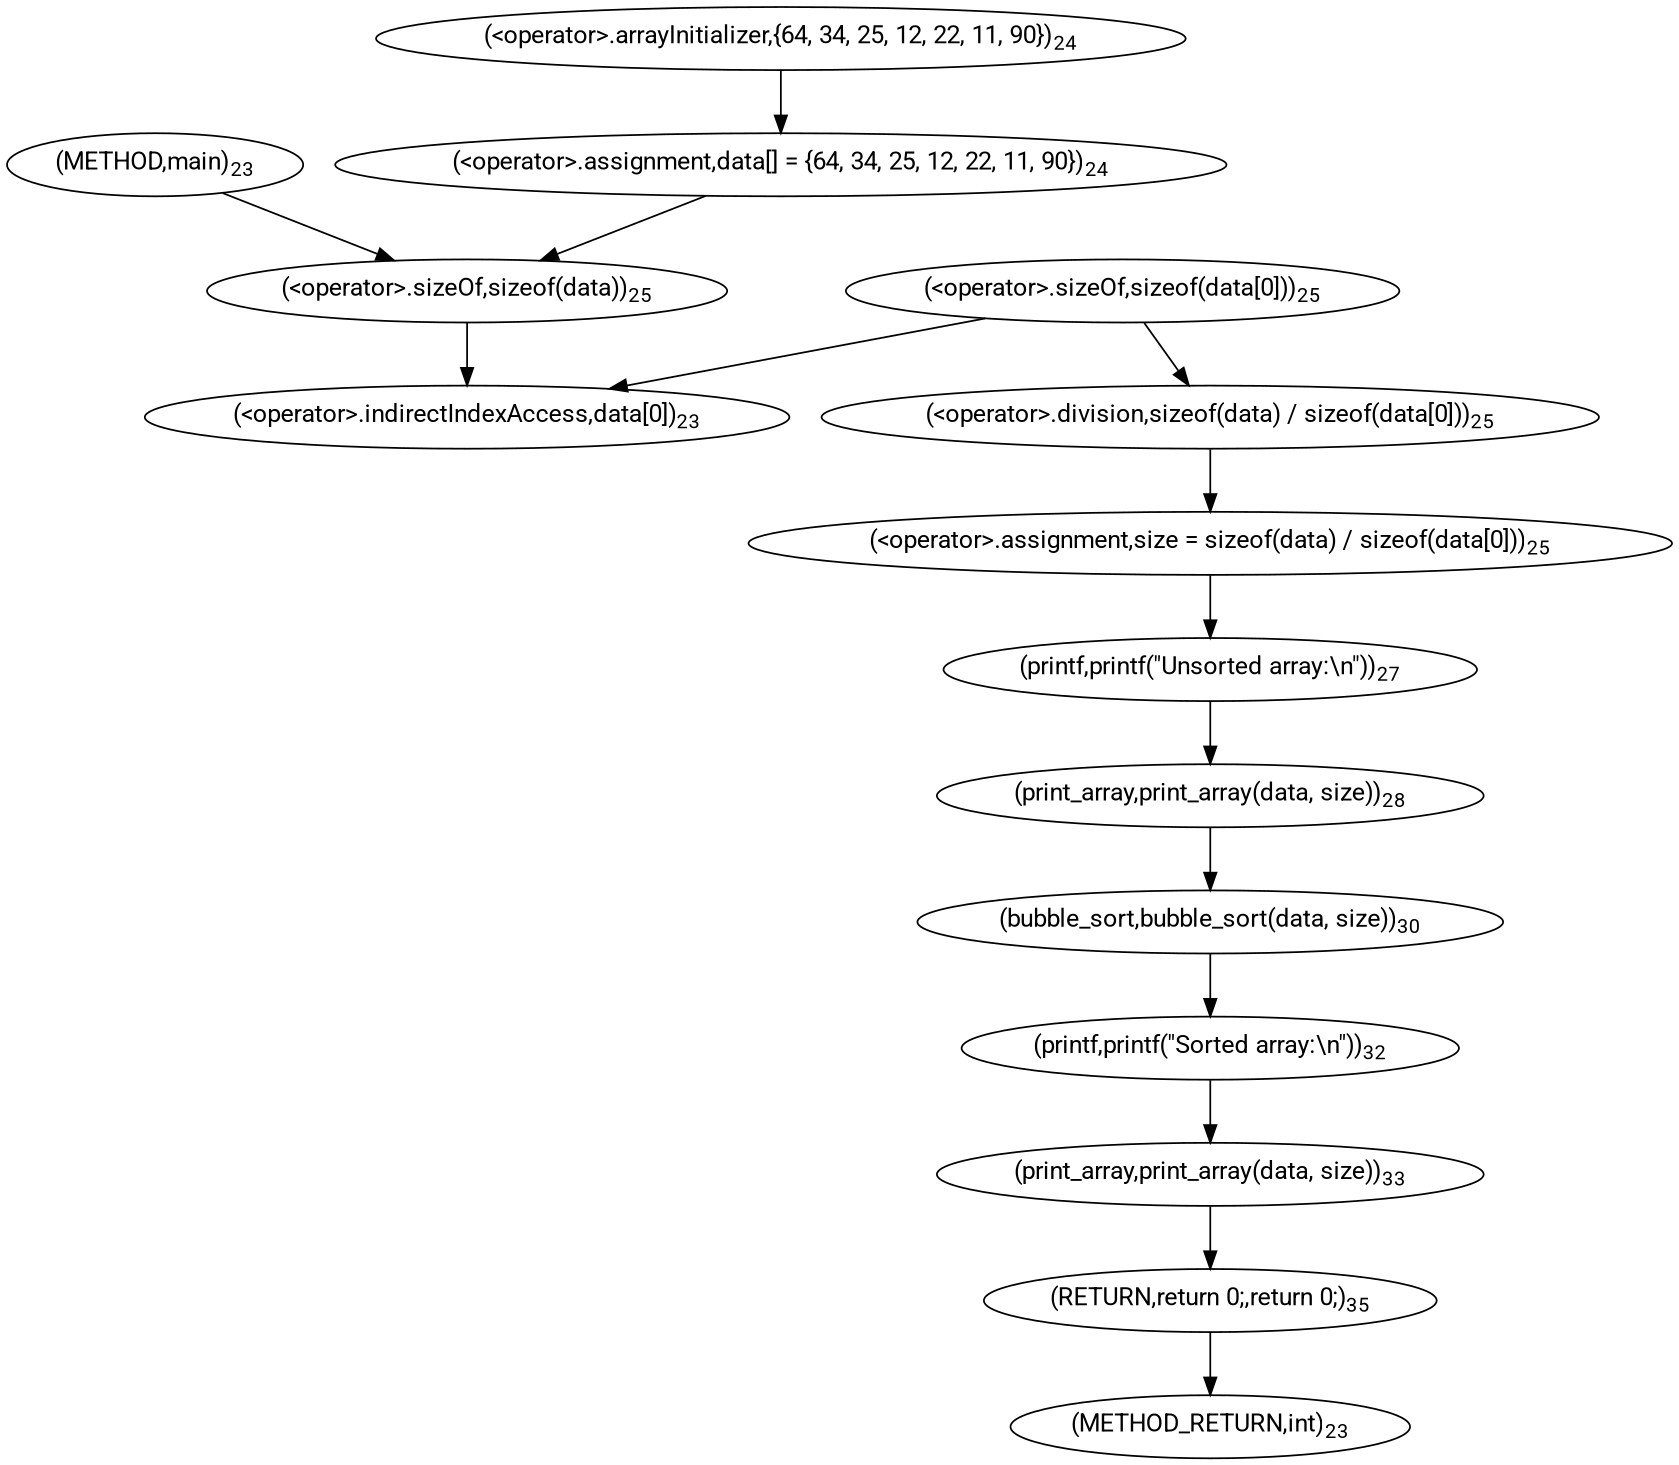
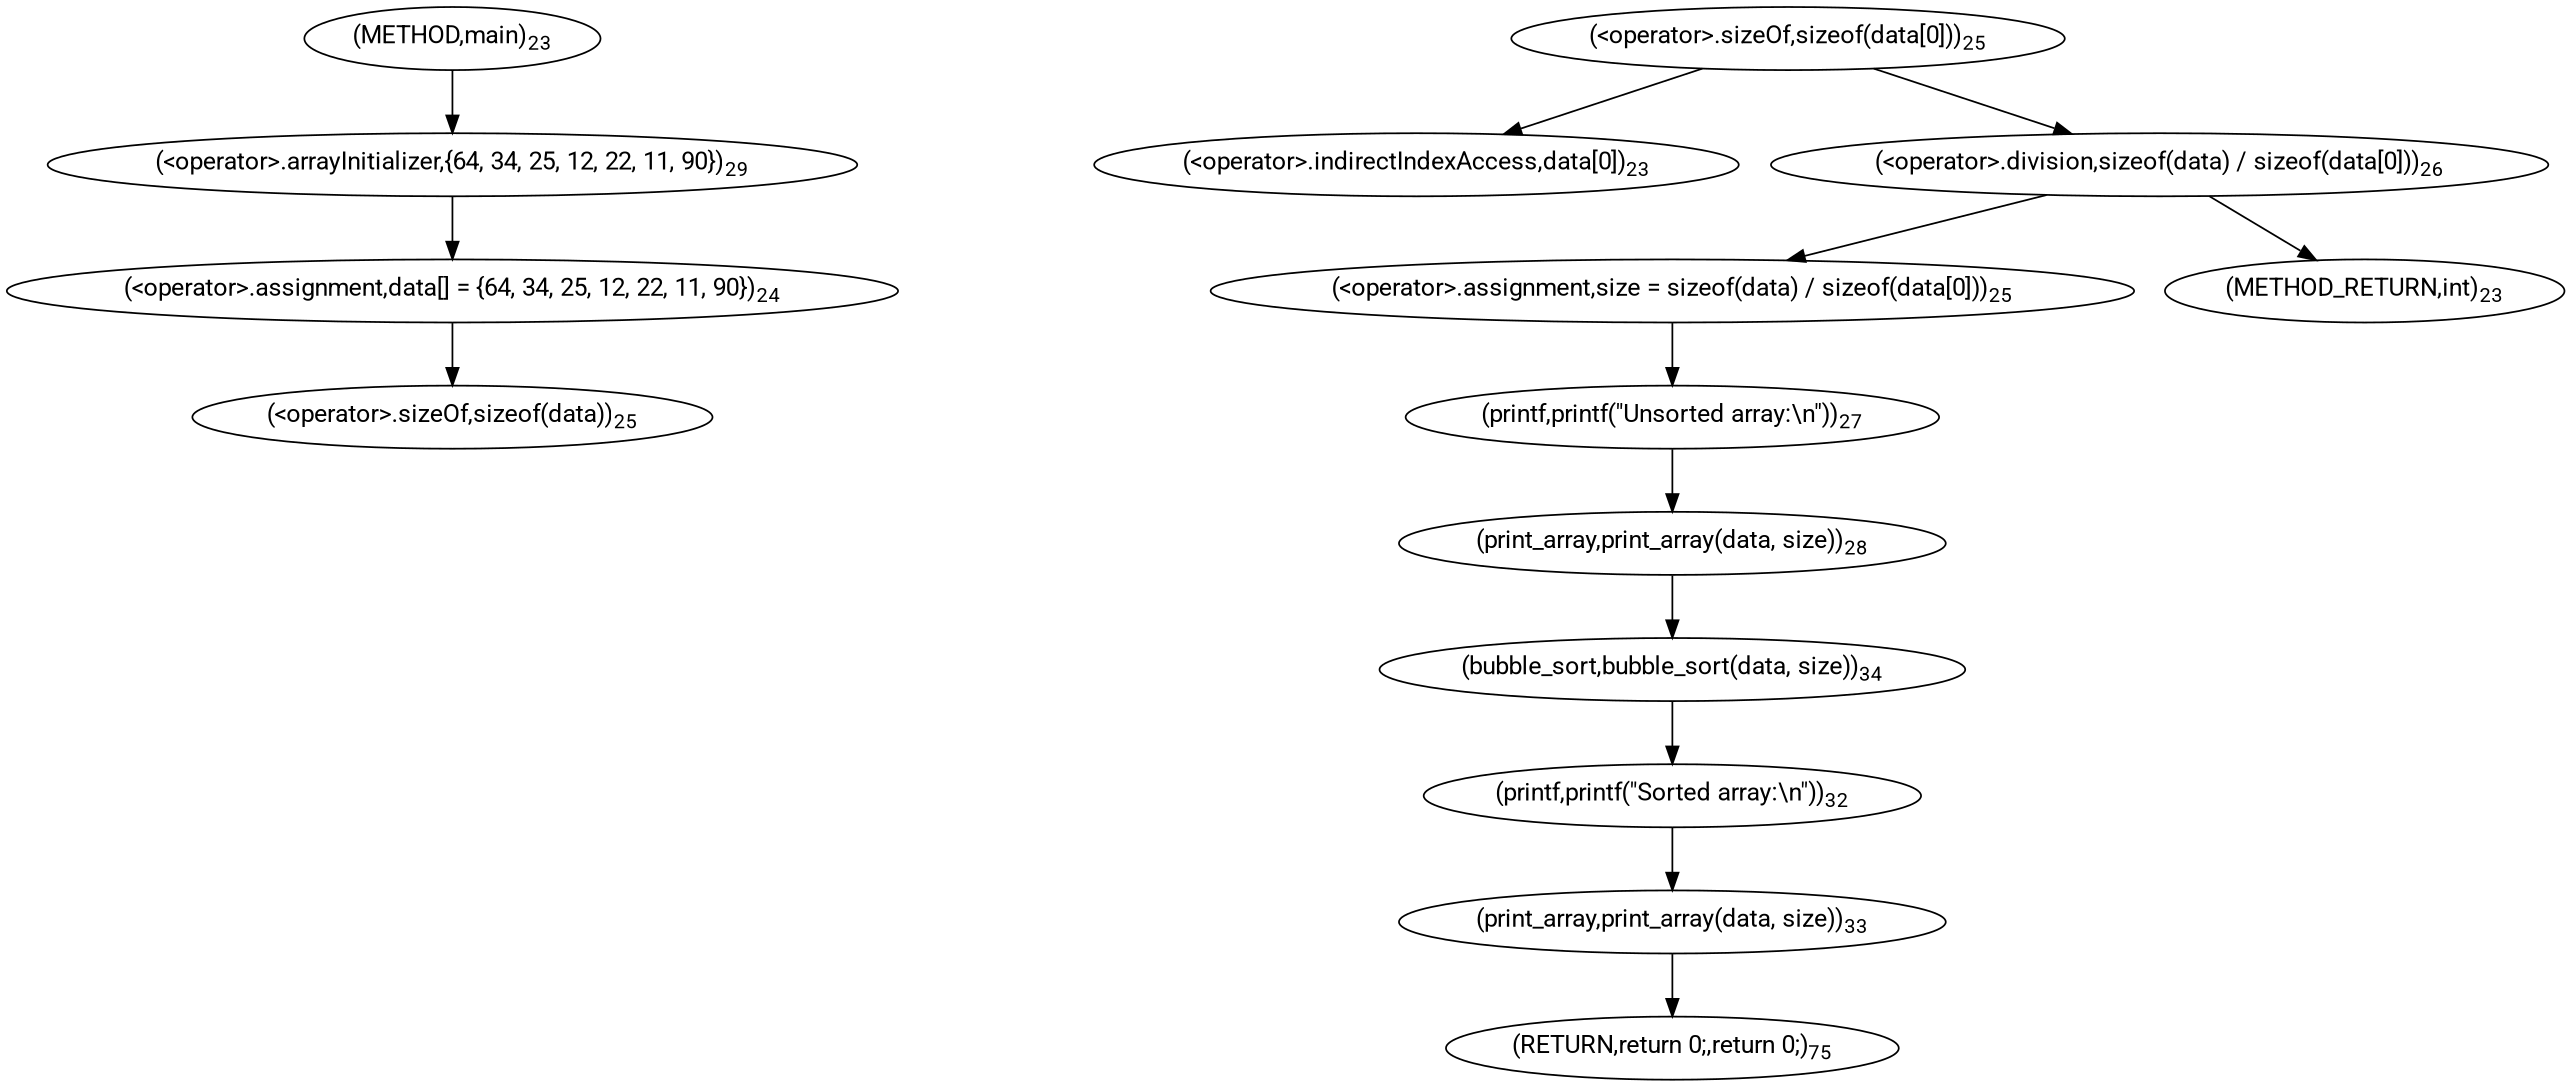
(1066, 36) -> (737, 162)
(300, 223) -> (452, 93)
(467, 345) -> none
(1483, 415) -> (2432, 162)
(1409, 919) -> (1871, 667)
(1358, 1298) -> (1820, 1046)
(1210, 1355) -> (2255, 223)
